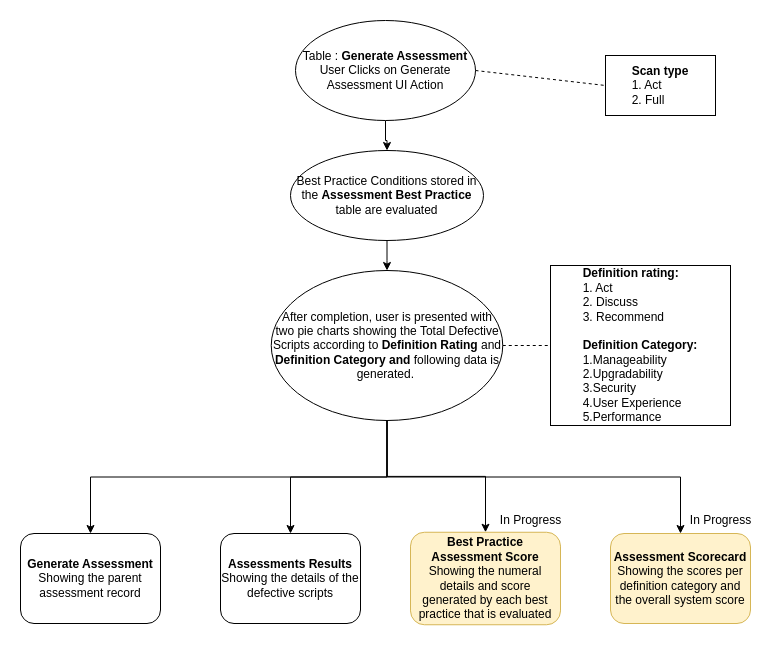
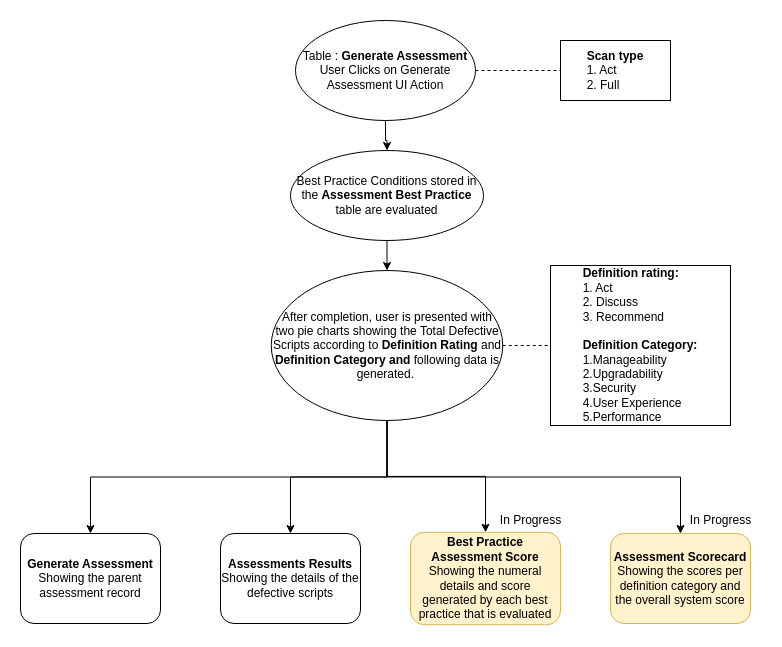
(661, 86) -> (616, 71)
